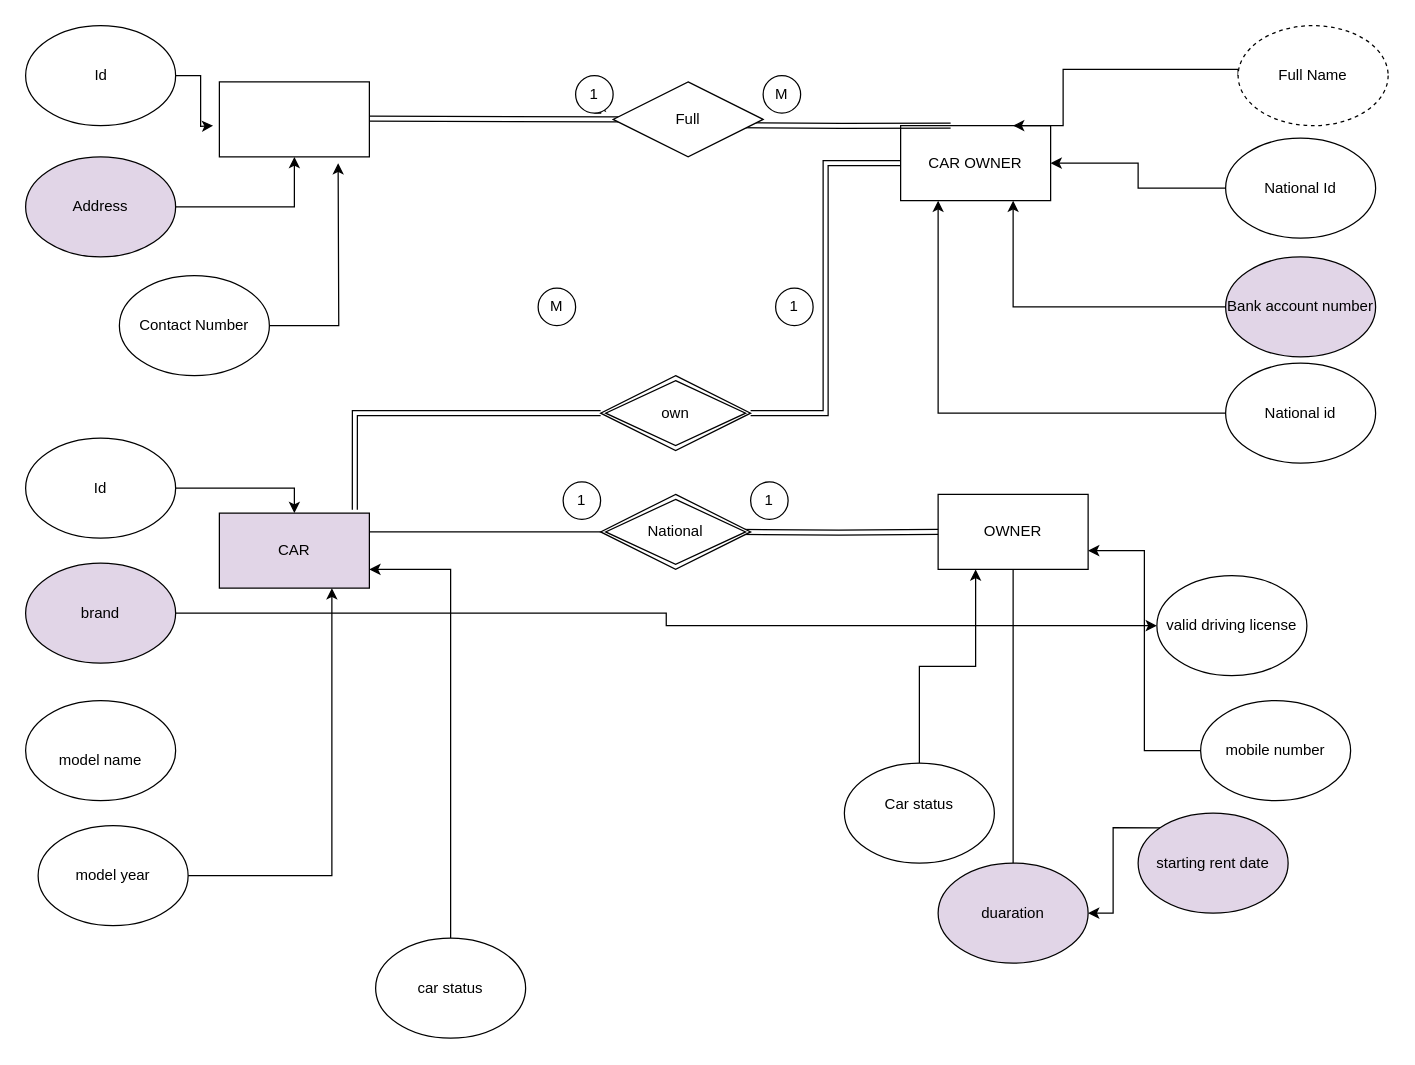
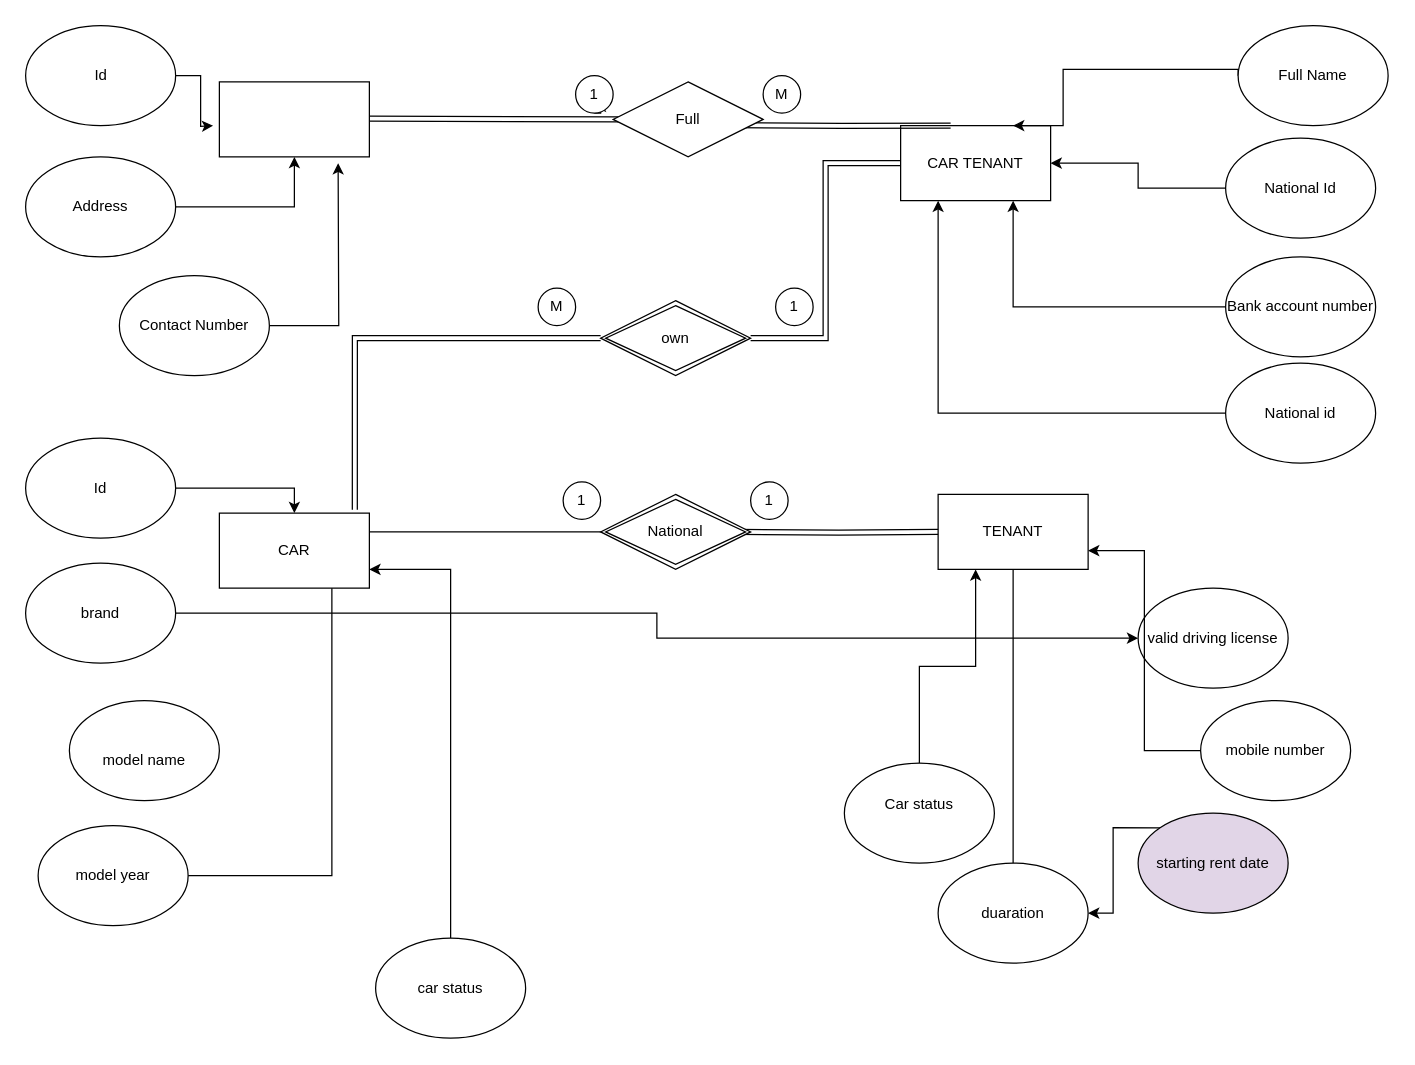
(1313, 76) -> (1313, 76)
(976, 163) -> (976, 163)
(101, 207) -> (101, 207)
(1301, 307) -> (1301, 307)
(676, 413) -> (676, 338)
(1013, 532) -> (1013, 532)
(294, 551) -> (294, 551)
(332, 598) -> (332, 594)
(101, 613) -> (101, 613)
(1232, 626) -> (1213, 638)
(101, 751) -> (144, 751)
(1013, 913) -> (1013, 913)
